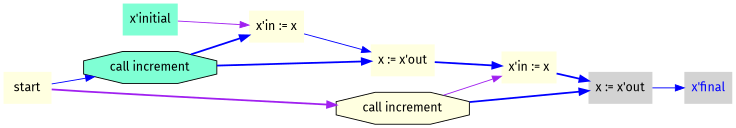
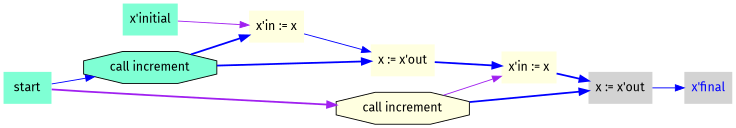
(28, 88) -> (28, 88)
